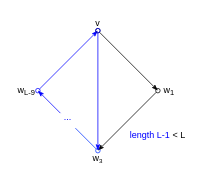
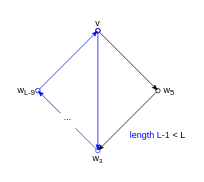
(169, 90) -> (169, 90)
